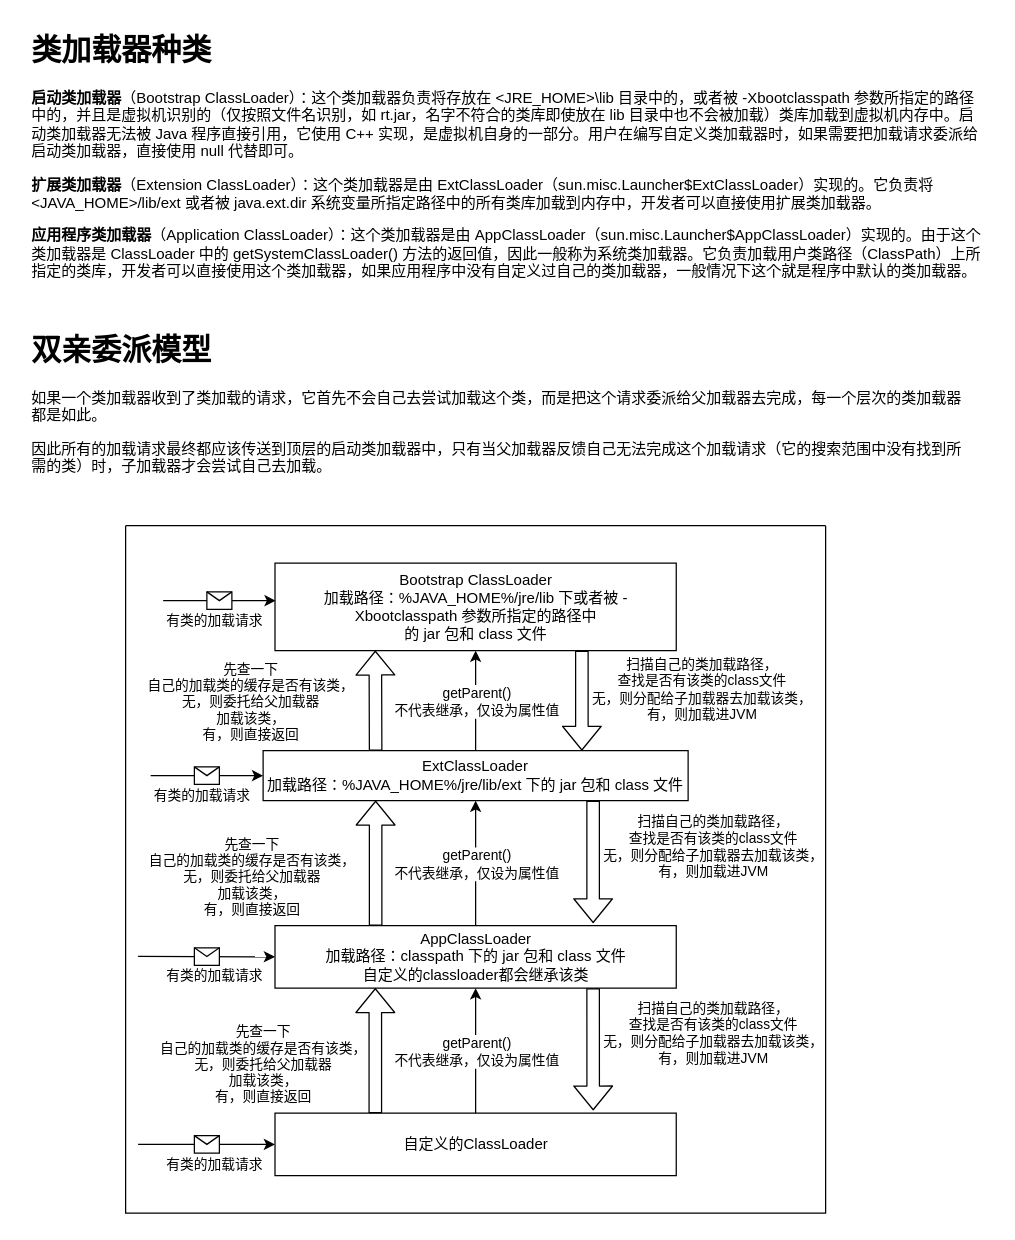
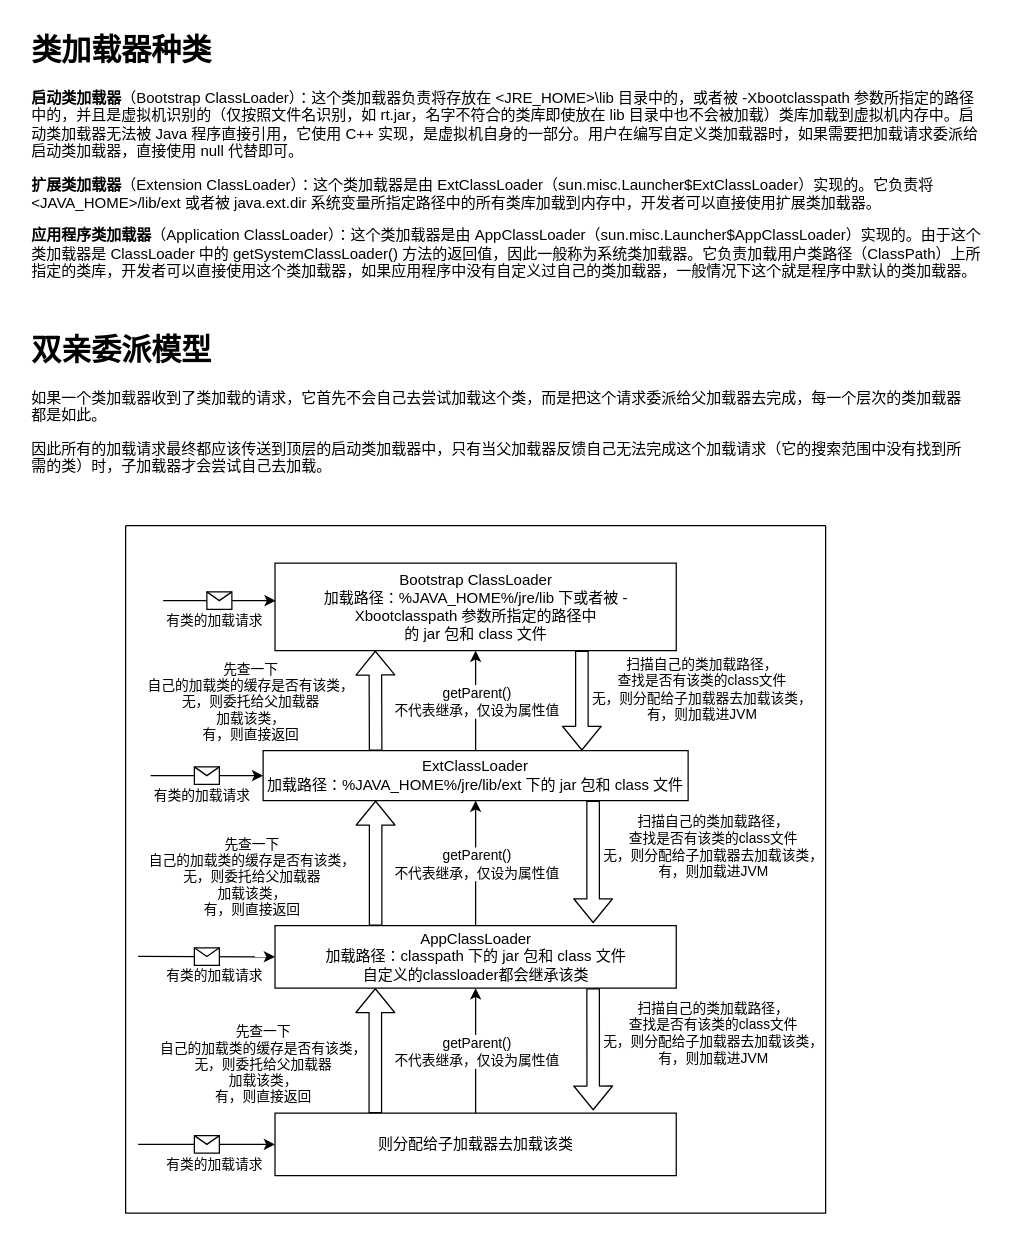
(476, 1144) -> (476, 1144)
